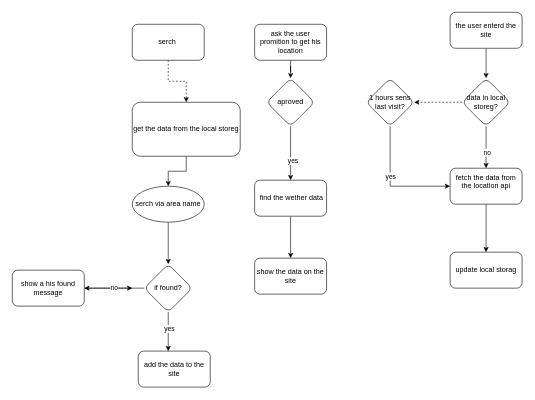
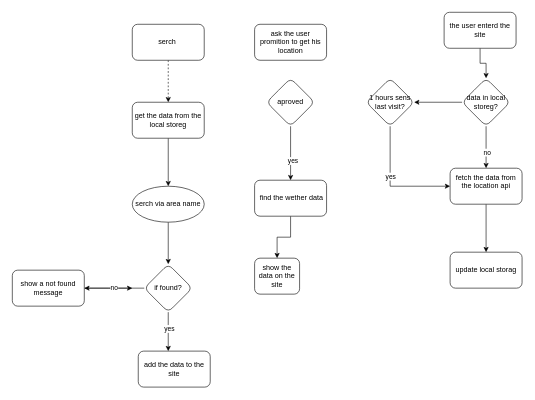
(486, 30) -> (480, 30)
(291, 71) -> none
(440, 102) -> (440, 102)
(186, 129) -> (168, 120)
(291, 276) -> (277, 276)
(48, 288) -> (48, 288)
